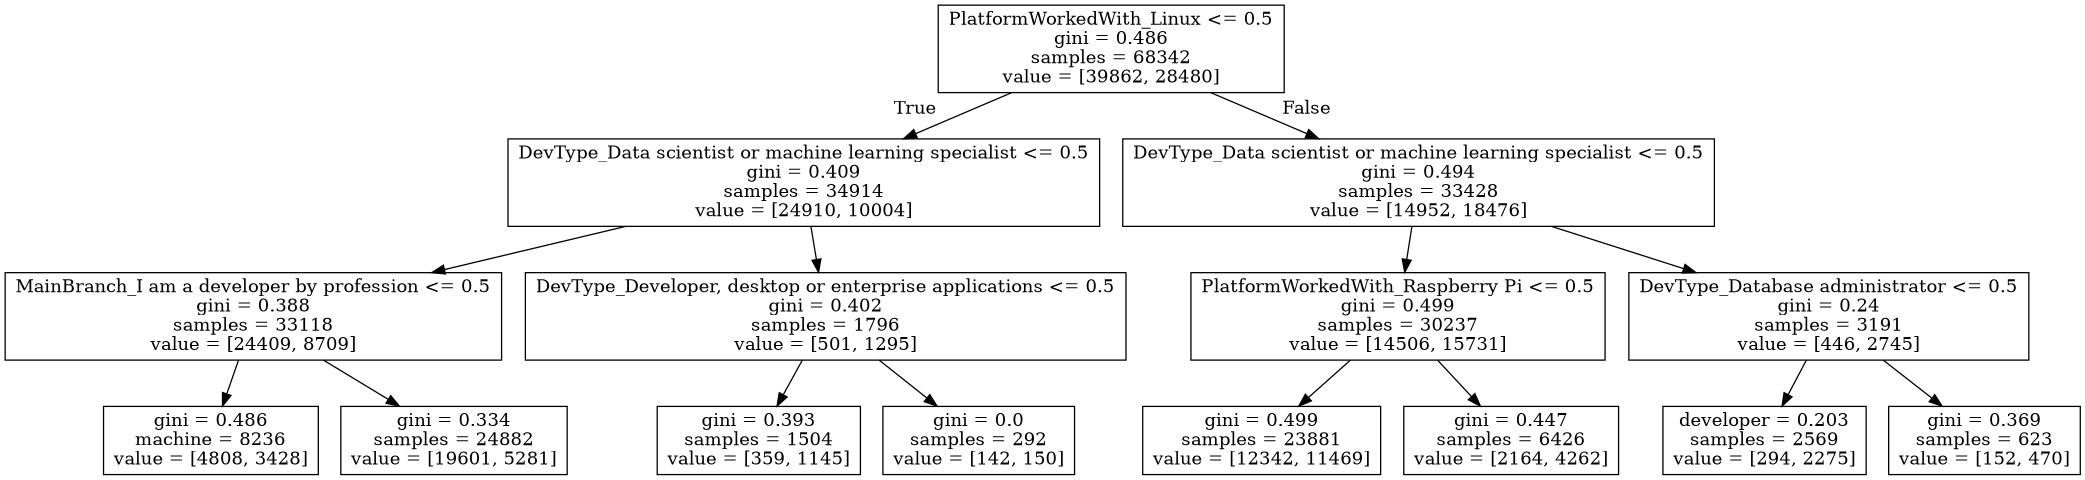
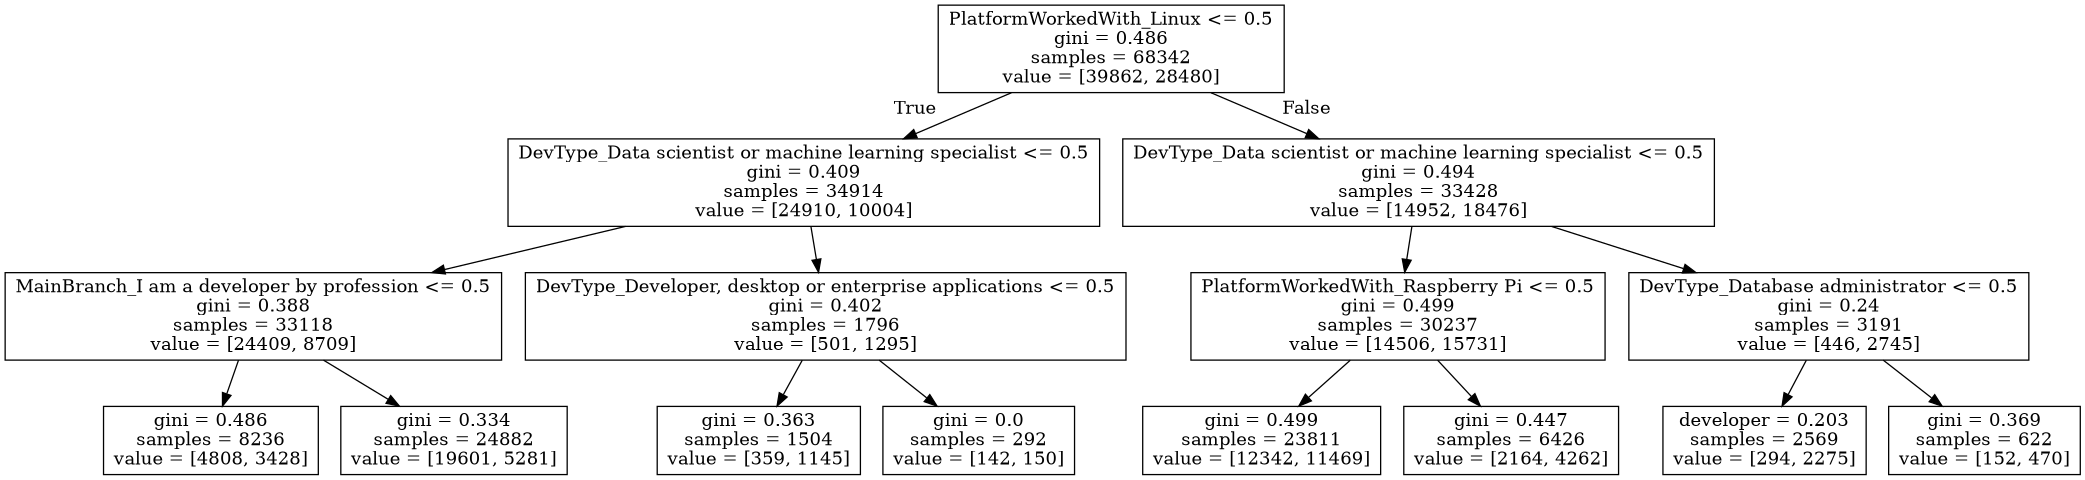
(211, 440) -> (211, 440)
(759, 440) -> (759, 440)
(1262, 440) -> (1262, 440)
(1984, 440) -> (1984, 440)
